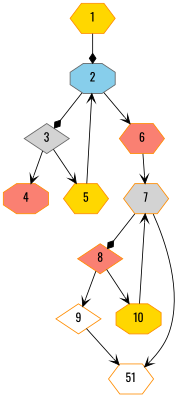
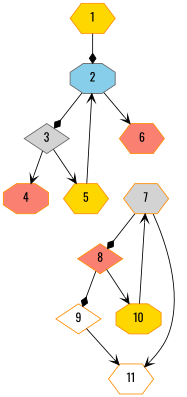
(144, 165) -> none
(91, 285) -> (91, 285)
(131, 379) -> (131, 379)
